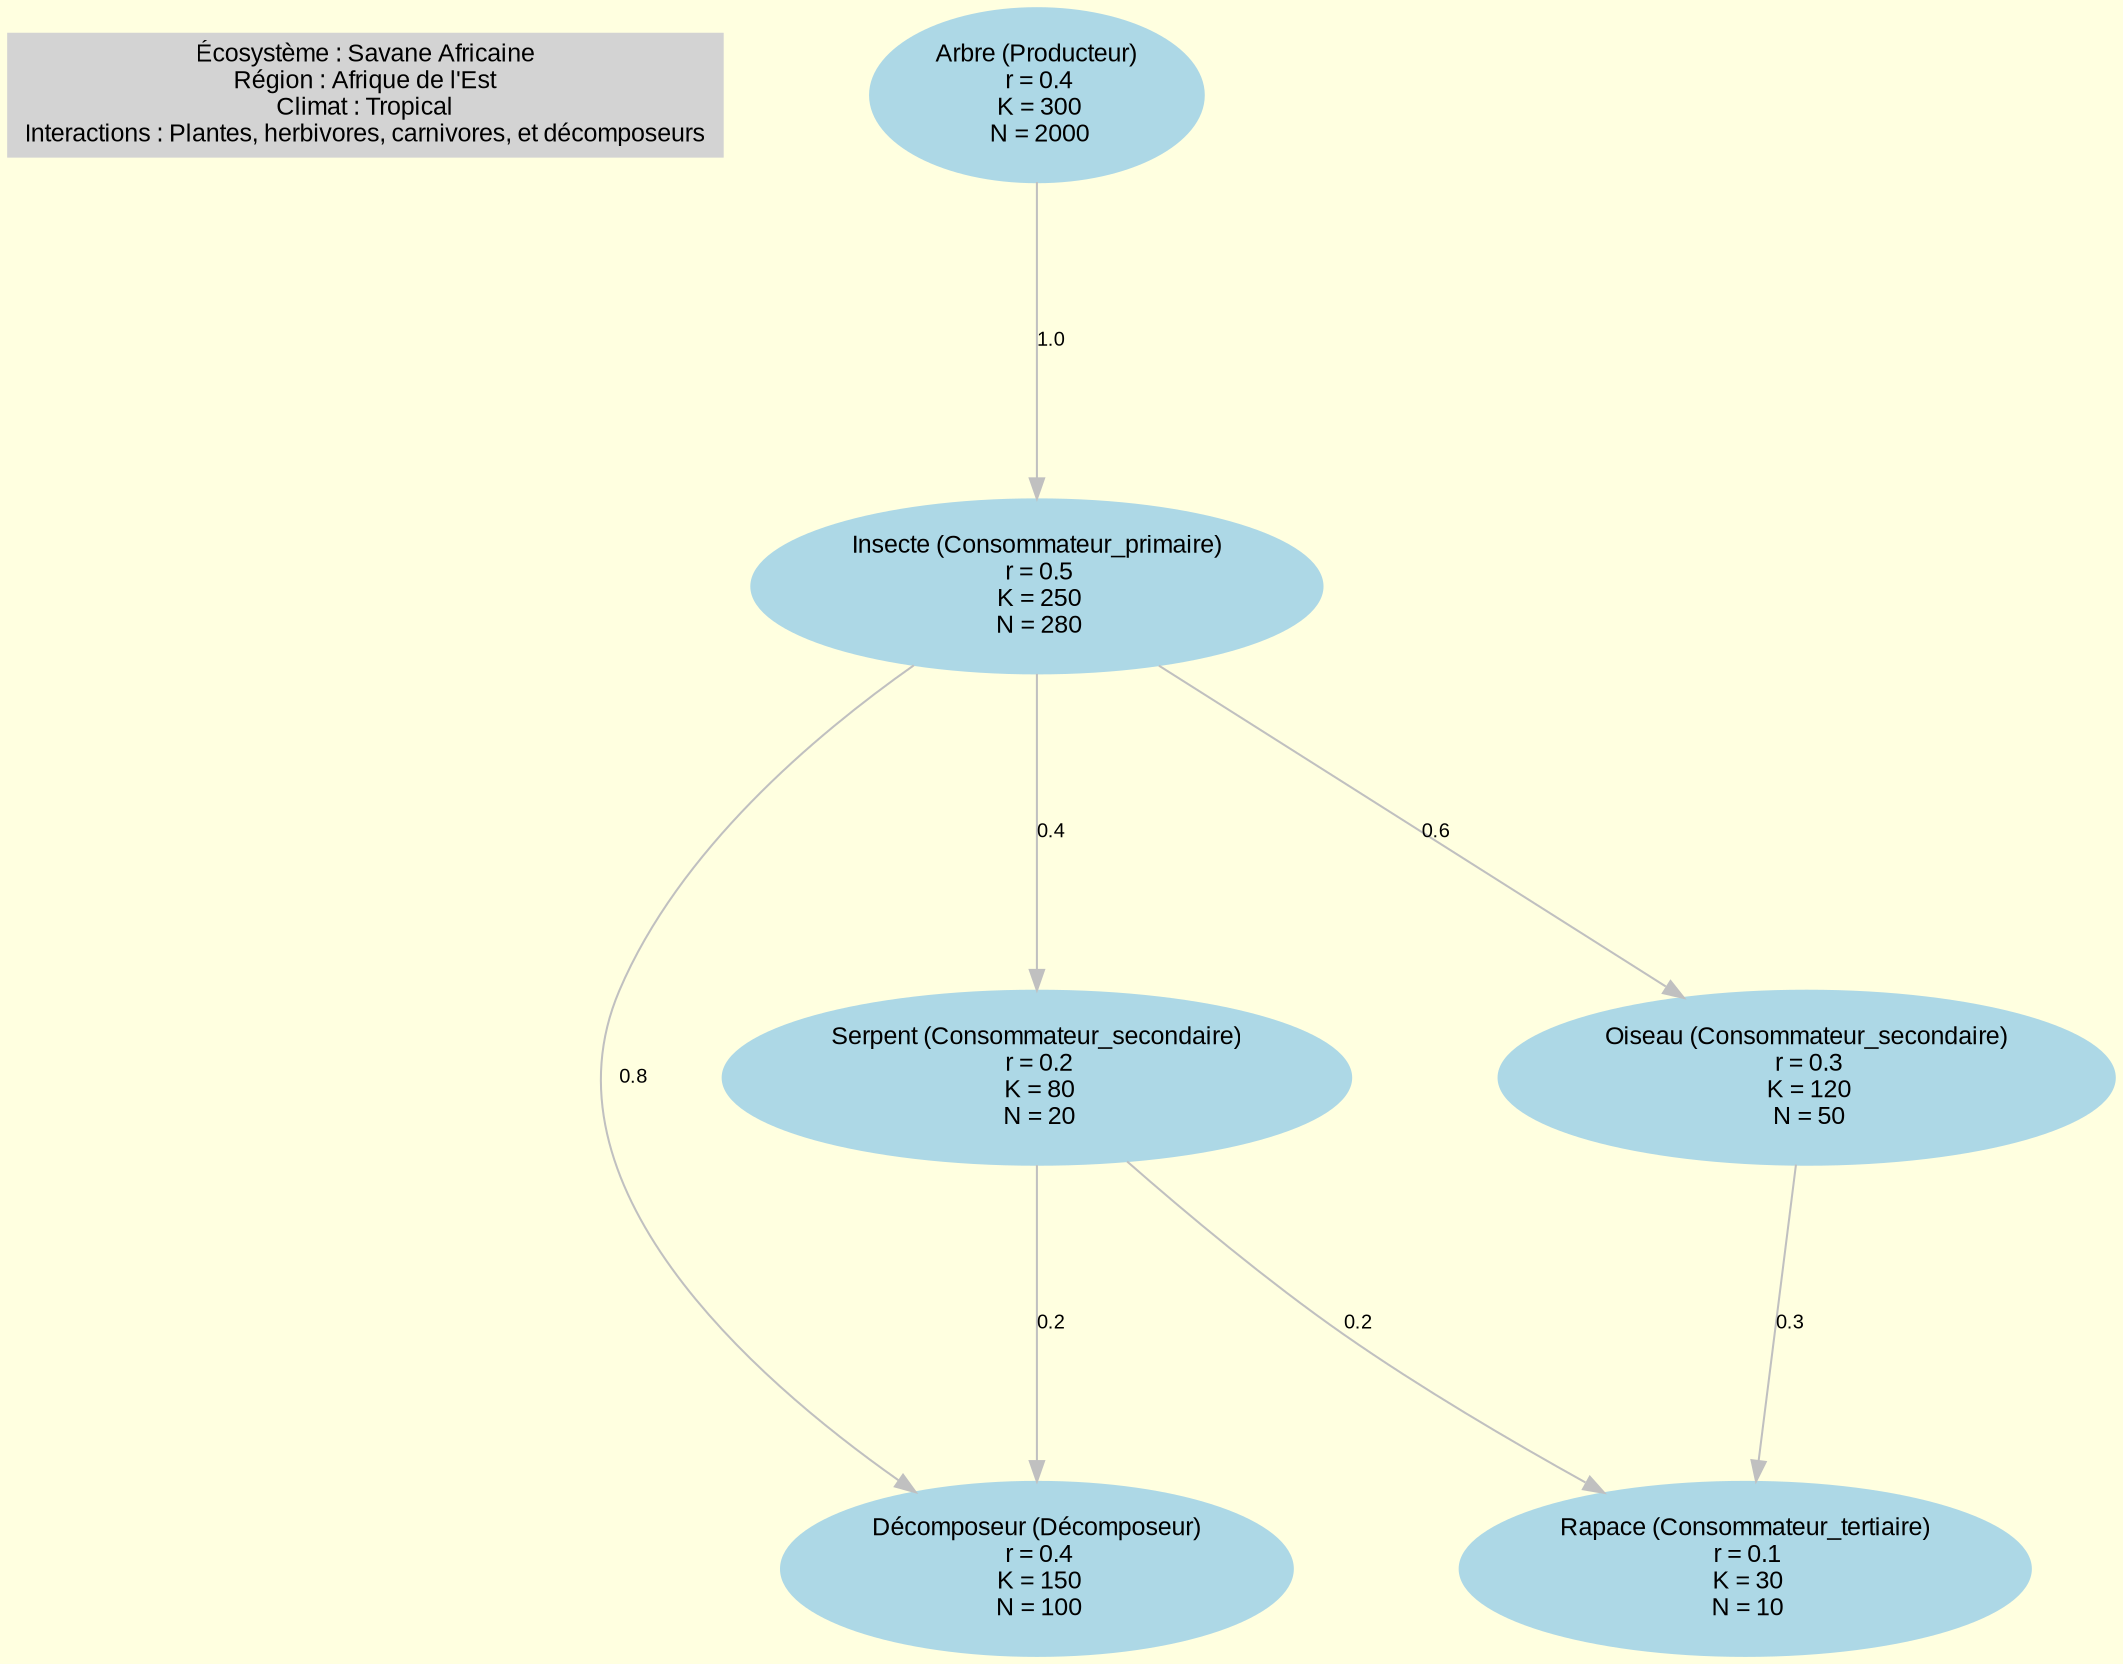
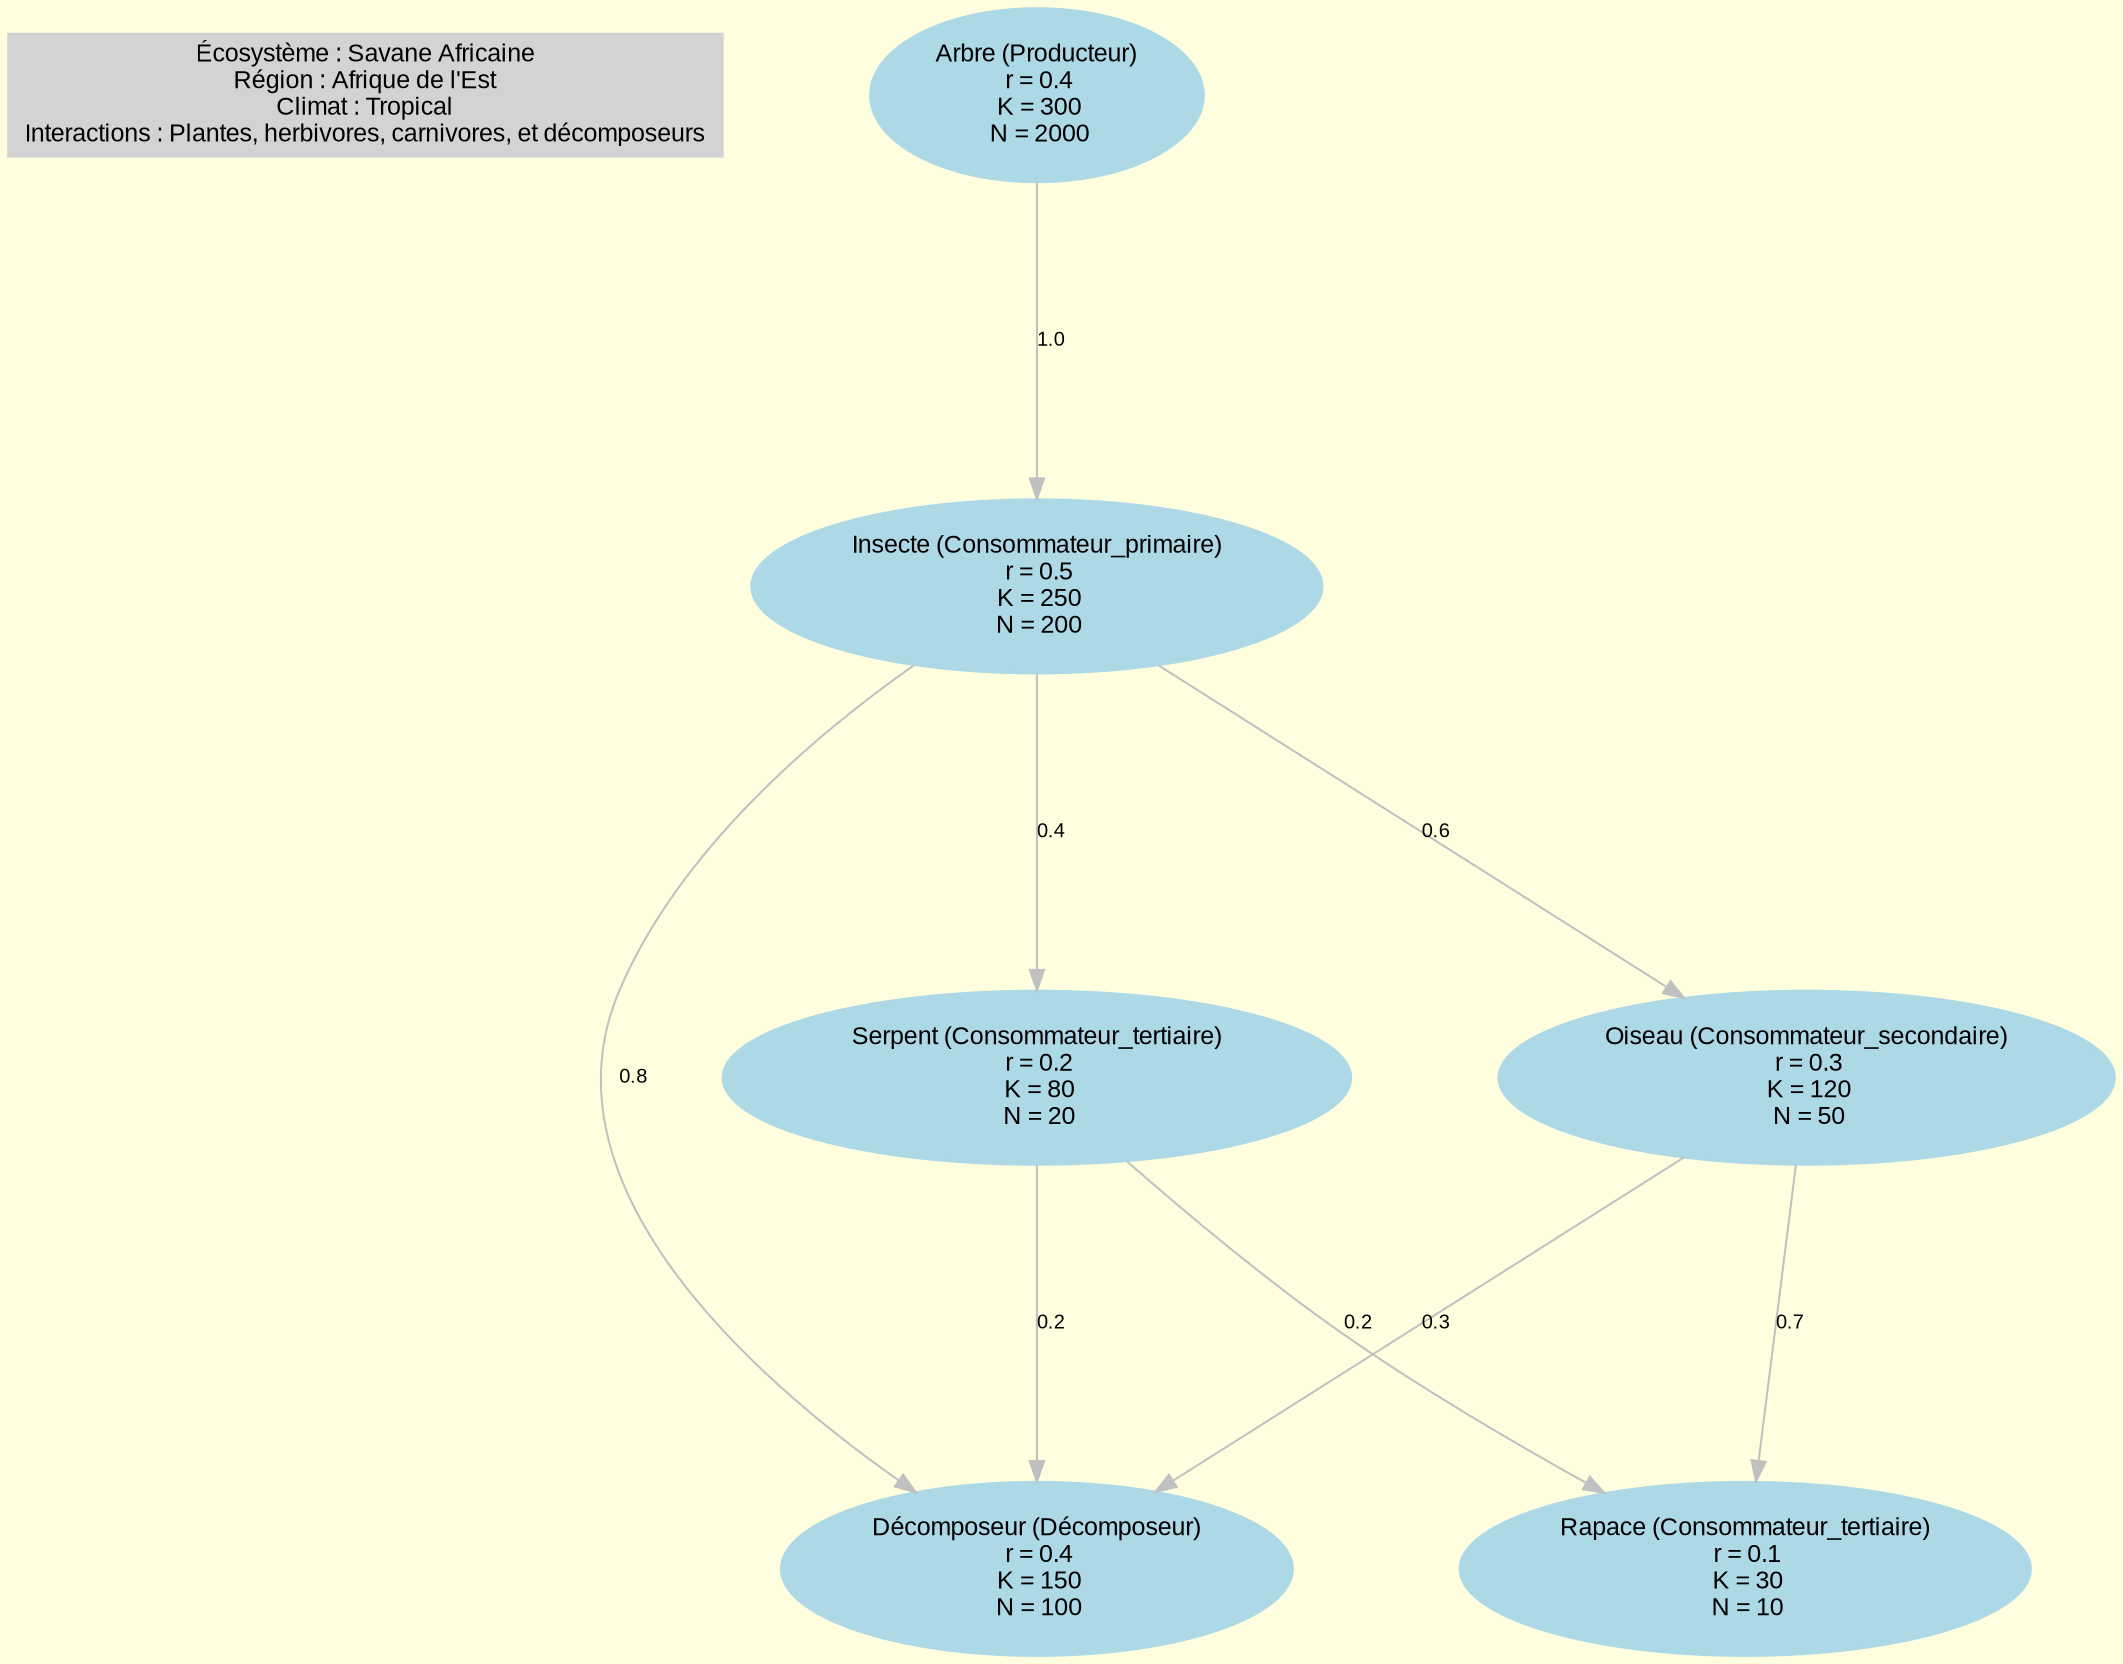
(1037, 586) -> (1037, 586)
(1037, 1078) -> (1037, 1078)
none -> (1429, 1319)
(1790, 1323) -> (1790, 1323)
